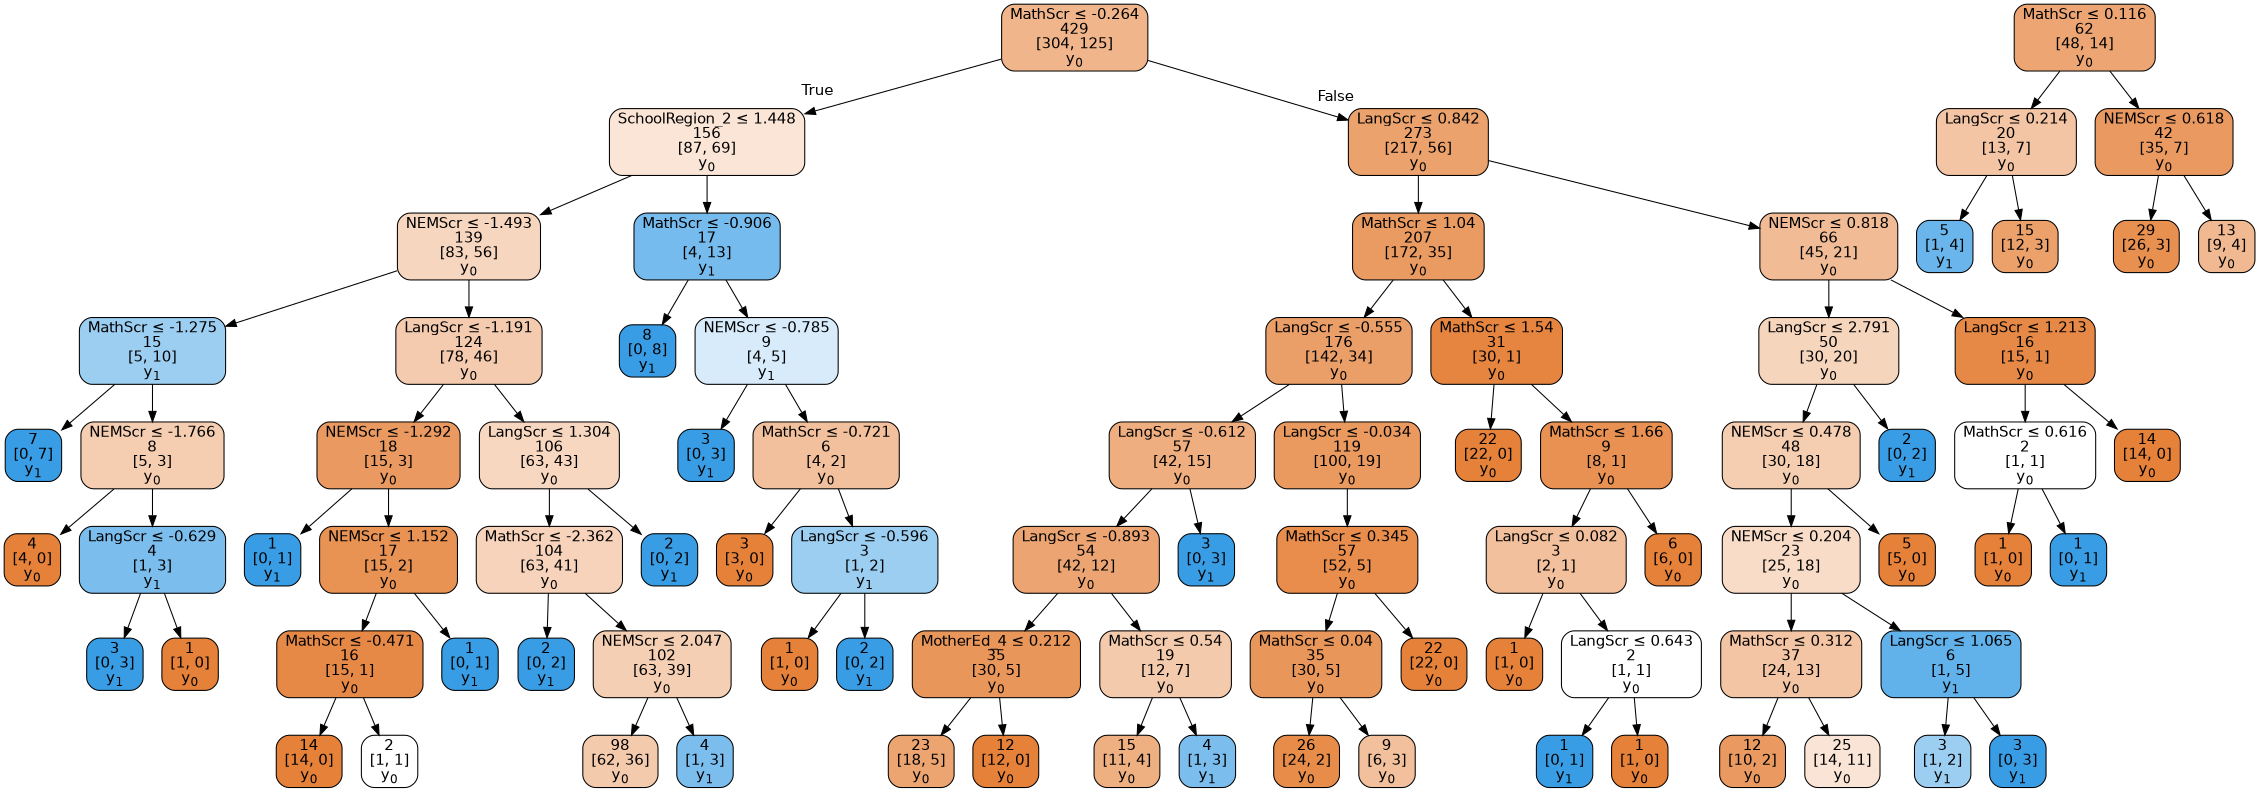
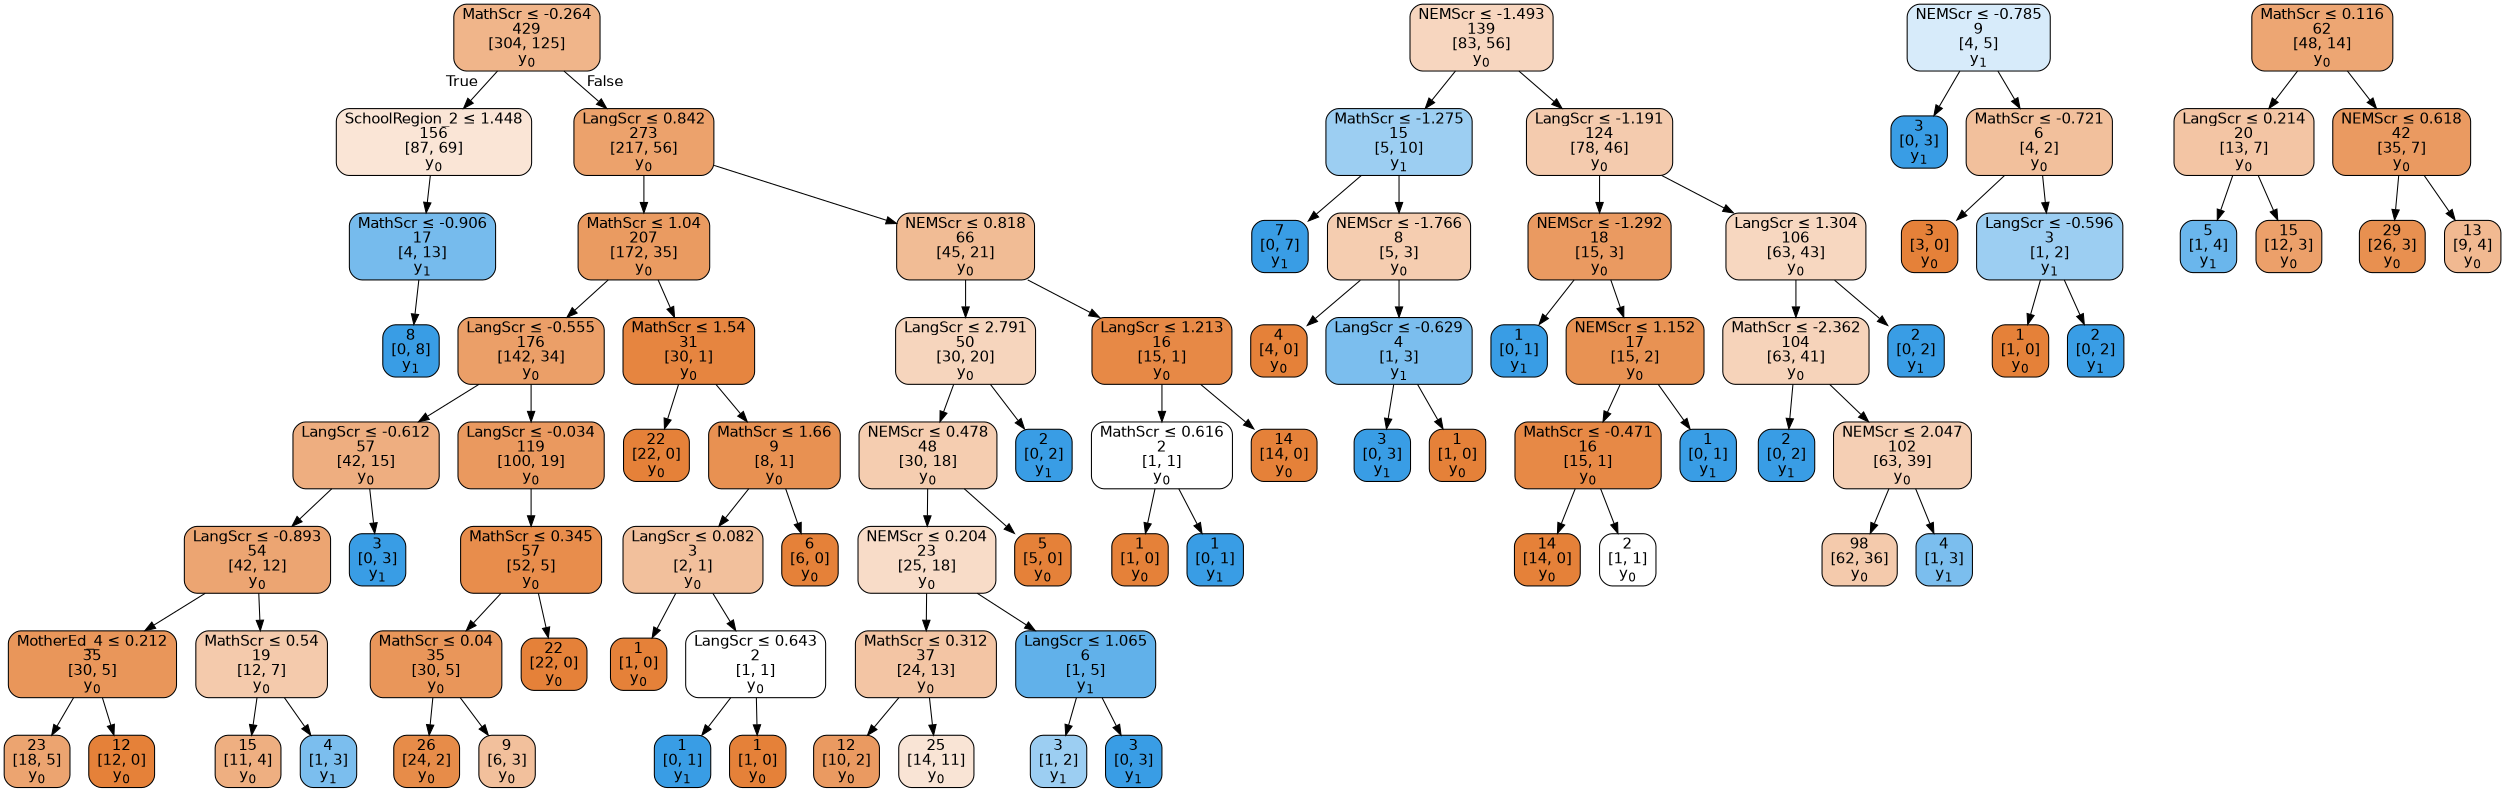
(591, 193) -> none
(734, 294) -> none
